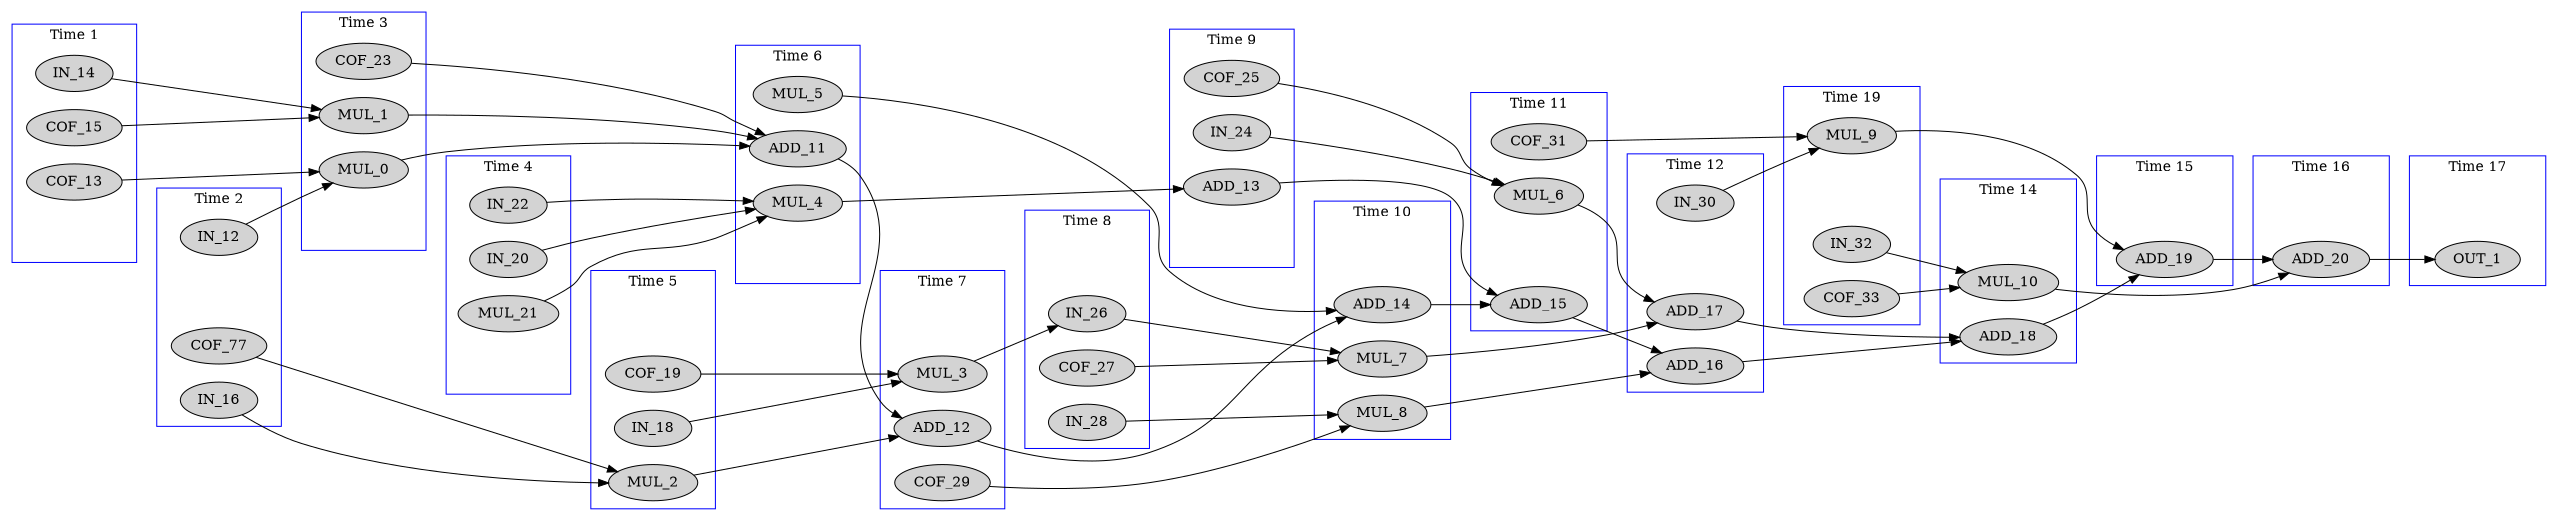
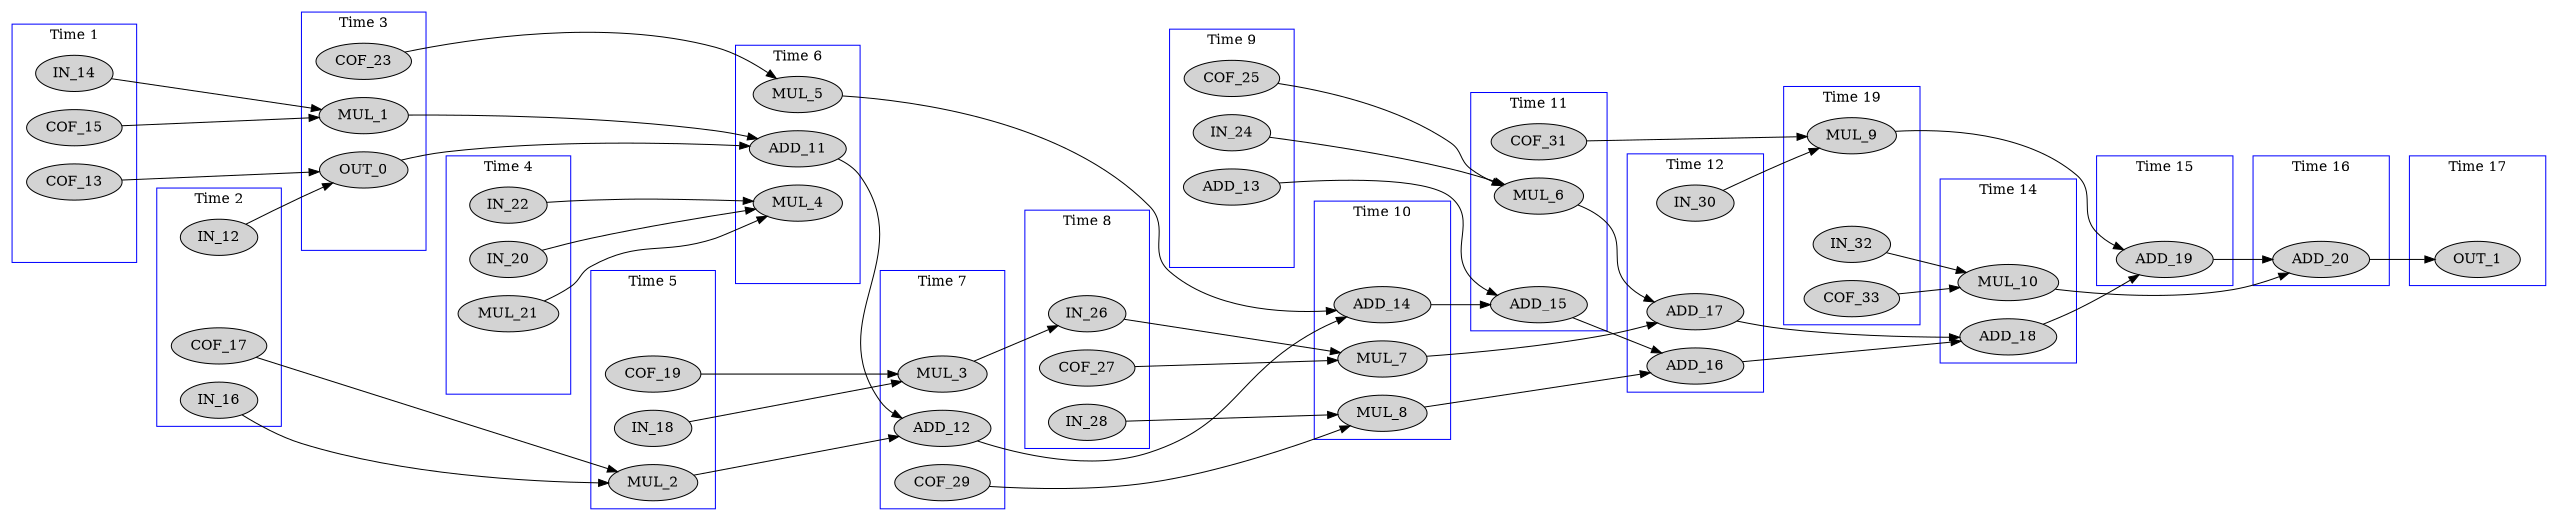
(587, 82) -> (589, 32)
(364, 170) -> (364, 170)
(1008, 195) -> none
(219, 346) -> (219, 346)
